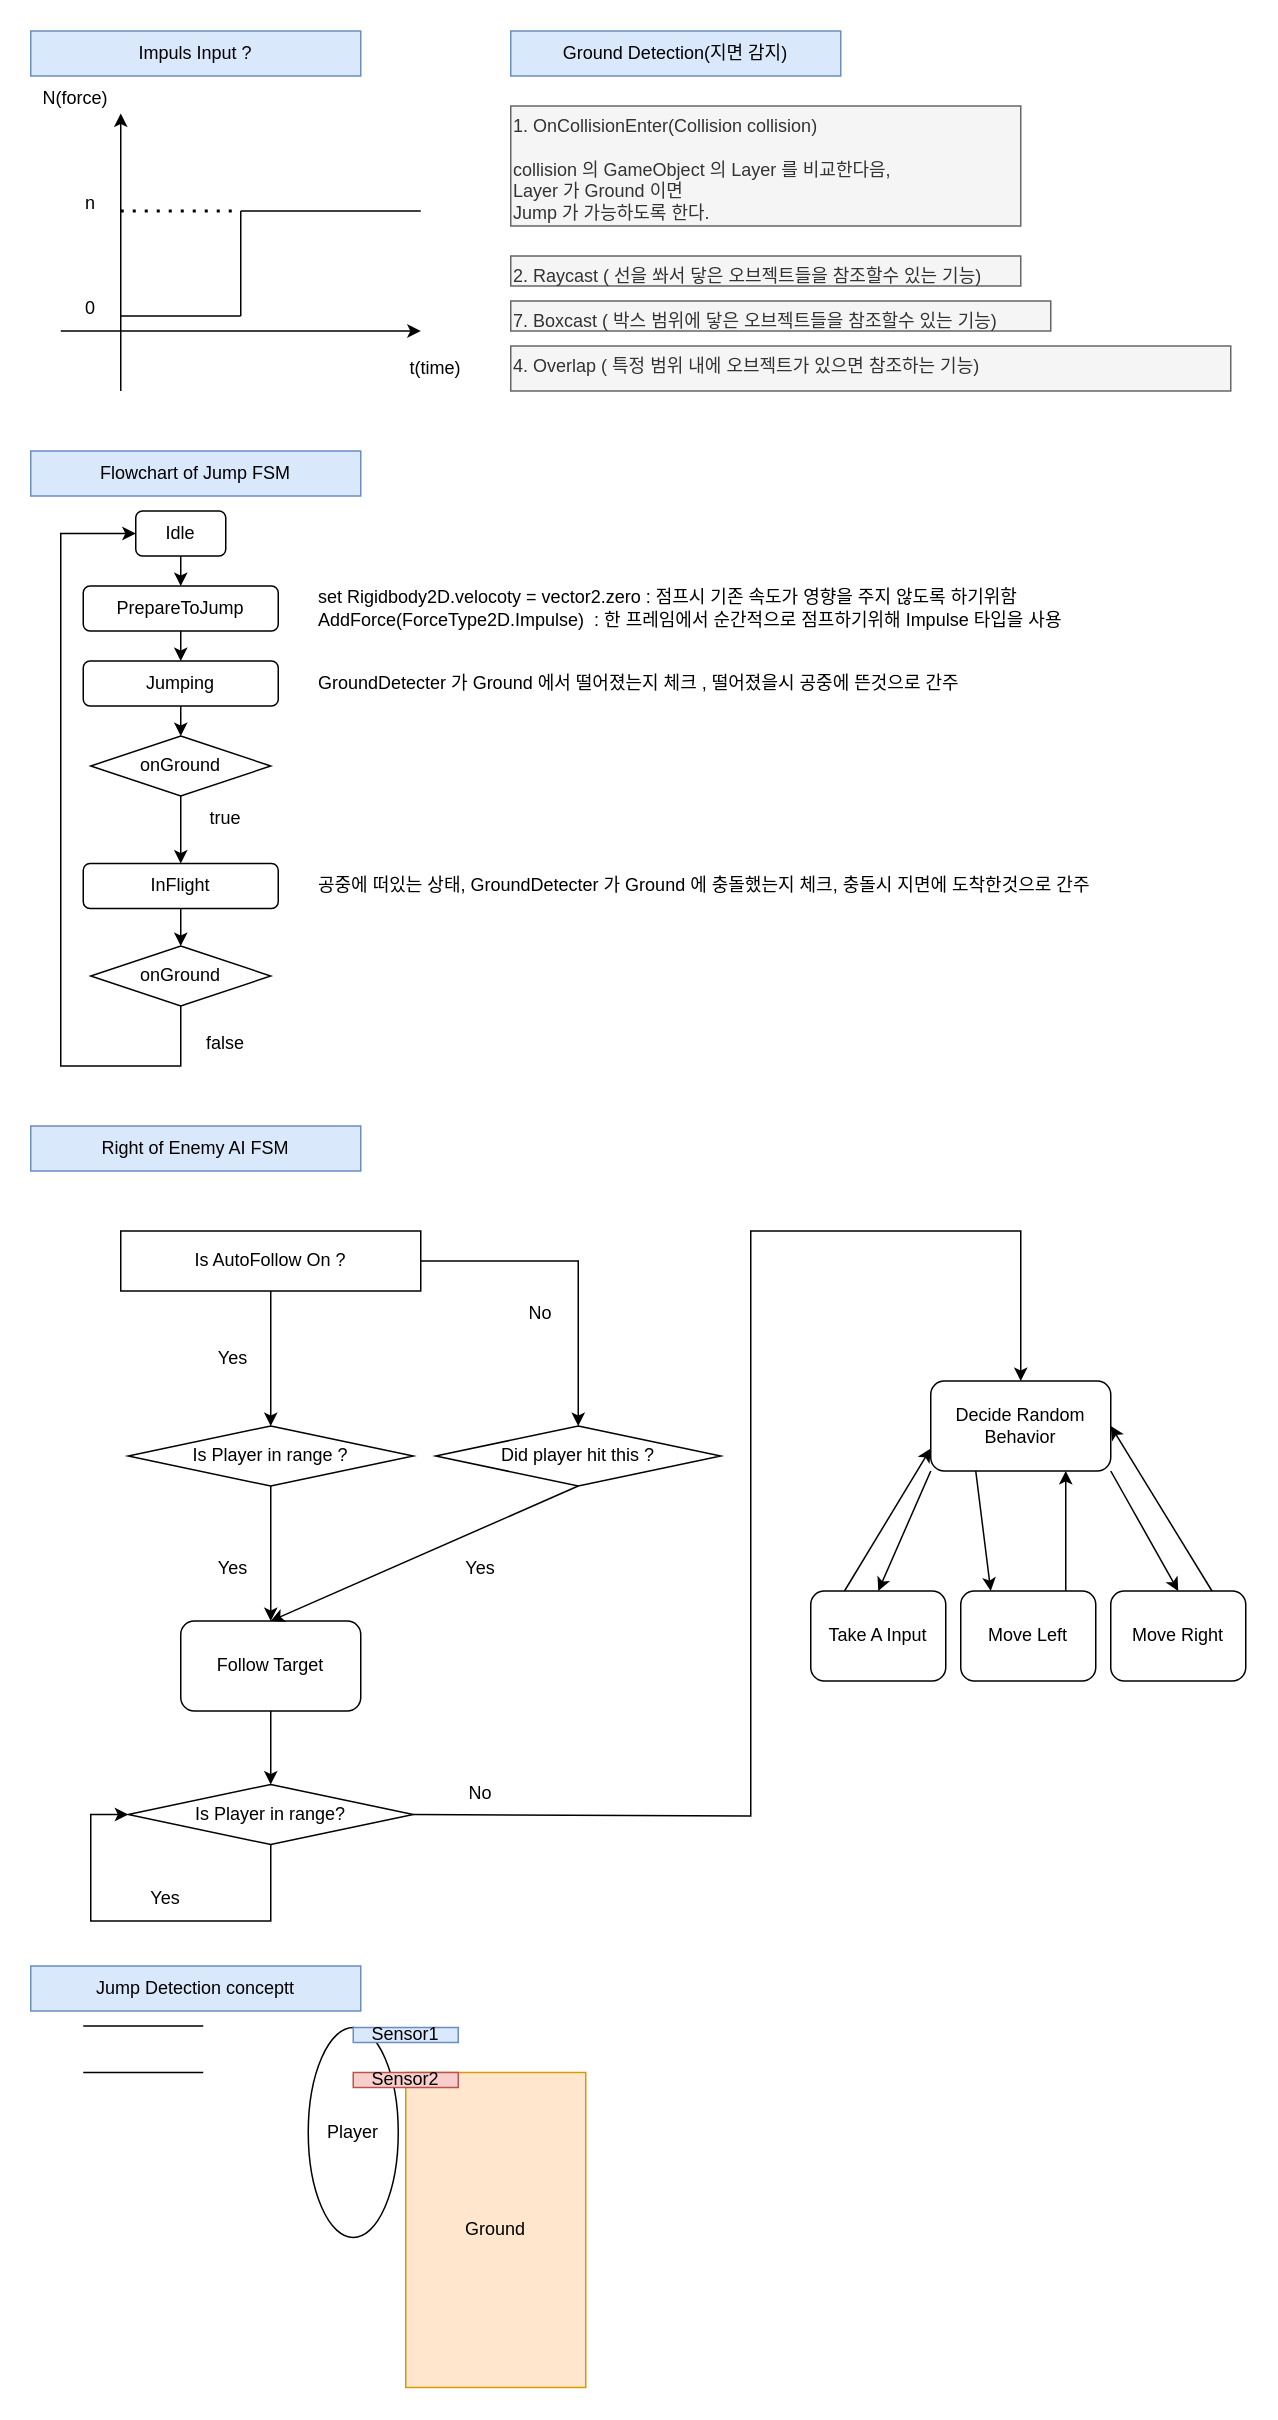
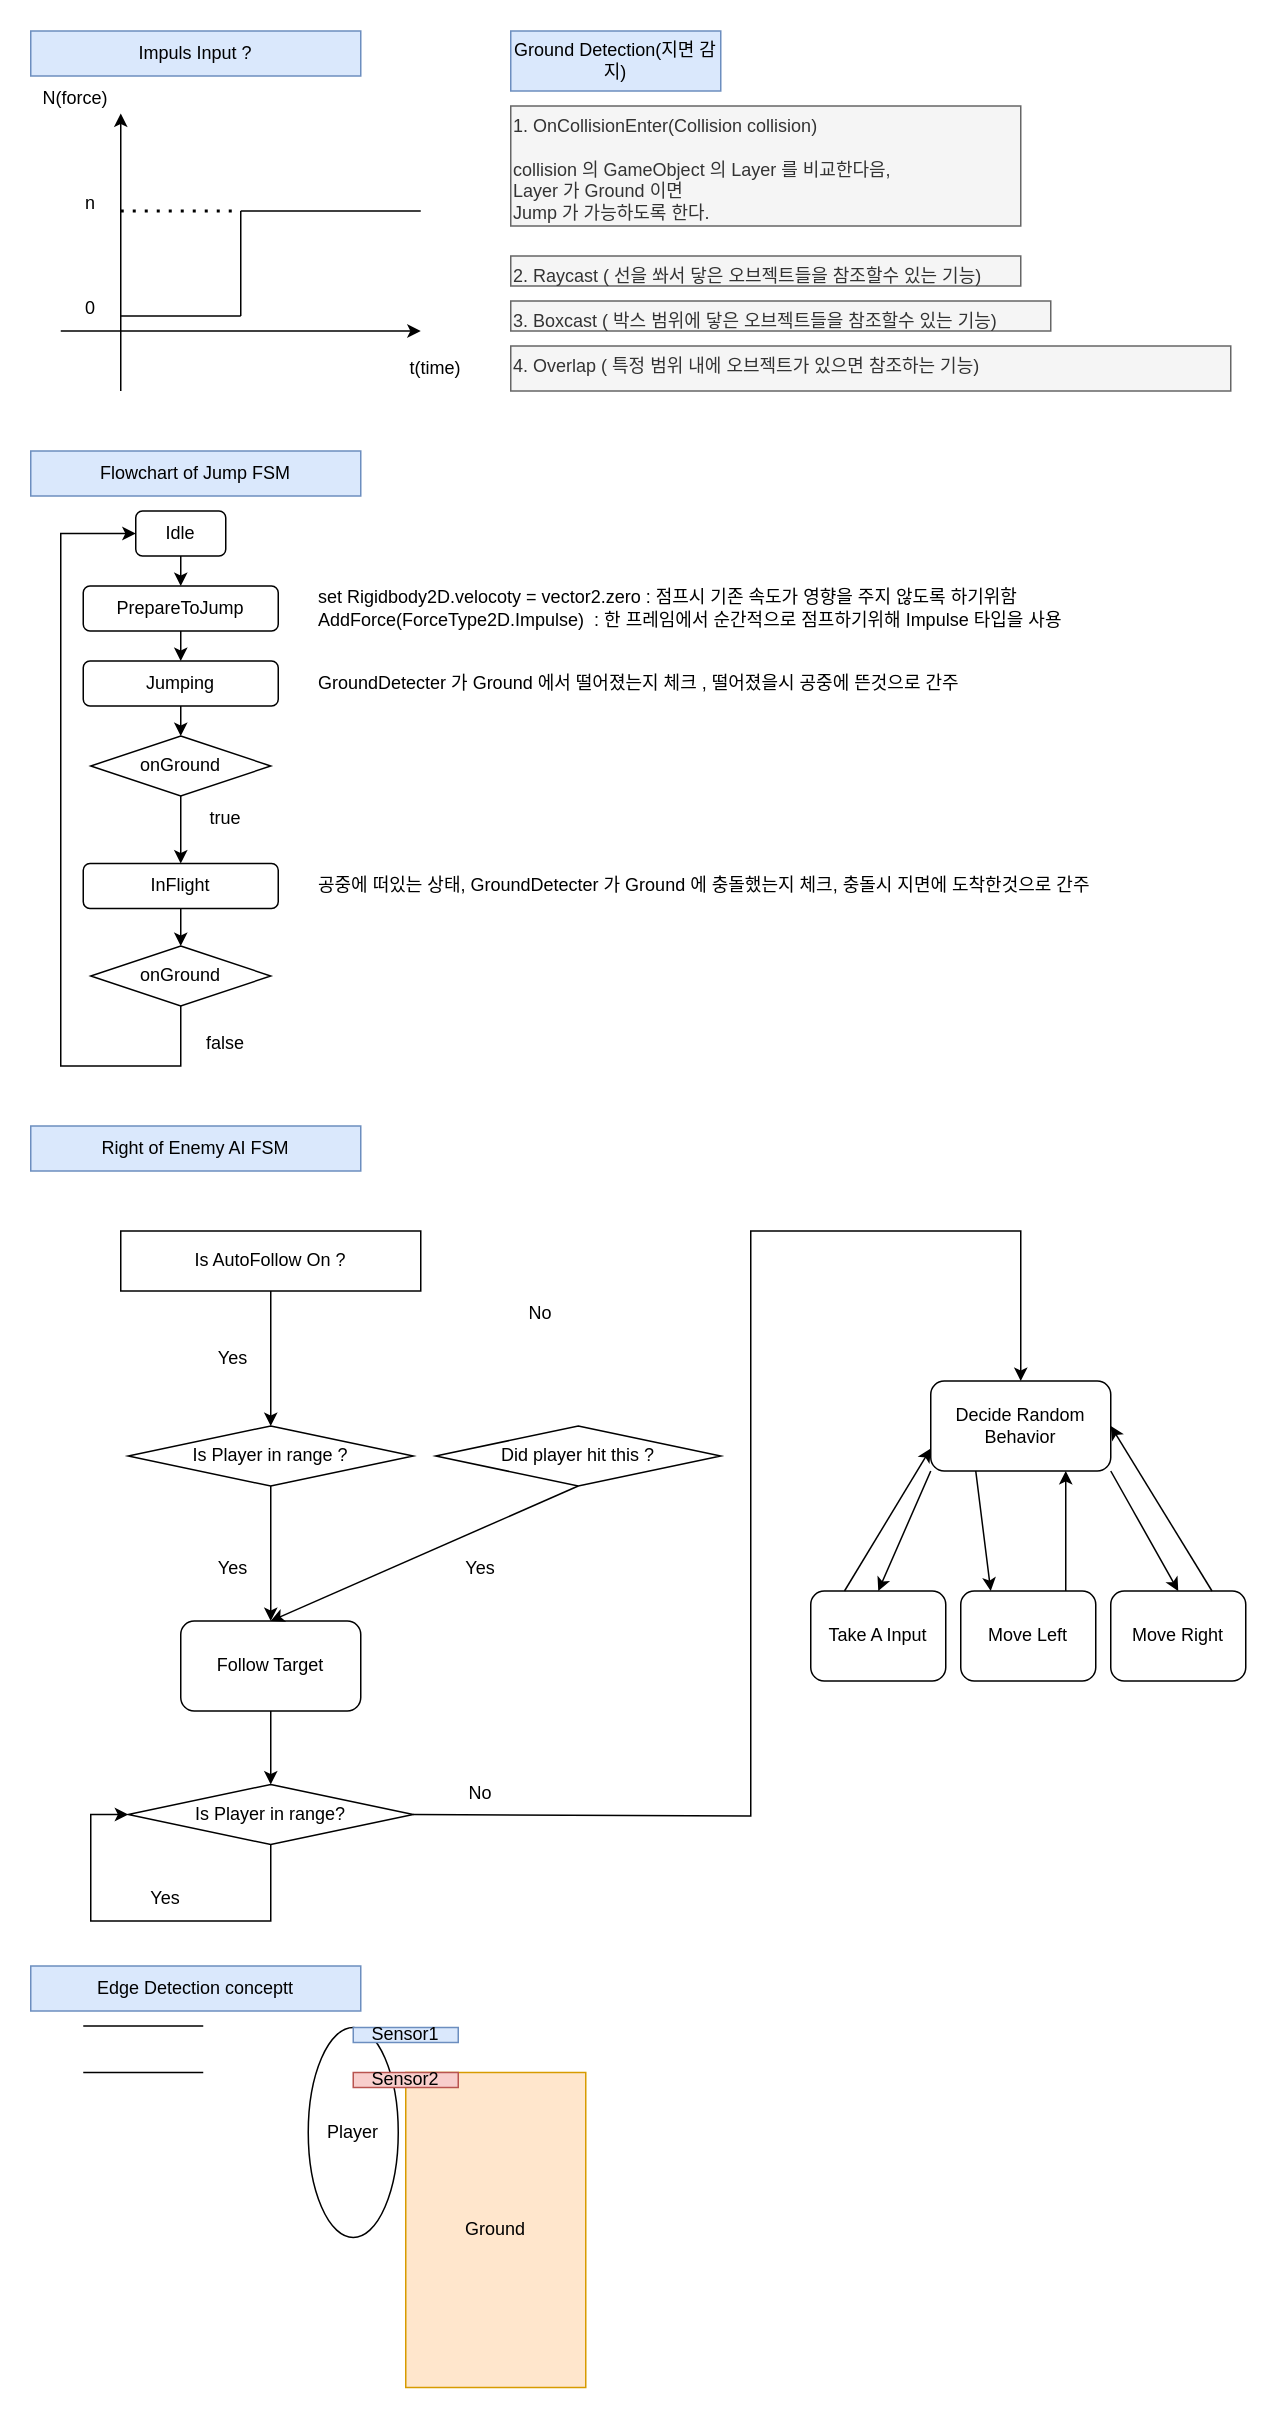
(676, 53) -> (616, 61)
(780, 322) -> (780, 322)
(577, 1261) -> none
(196, 1988) -> (196, 1988)
